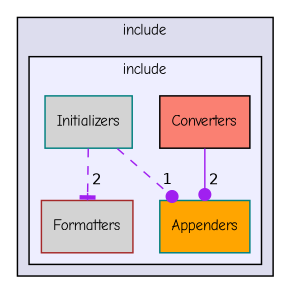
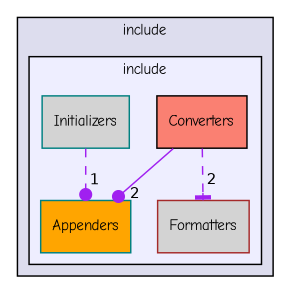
(88, 171) -> (203, 171)
